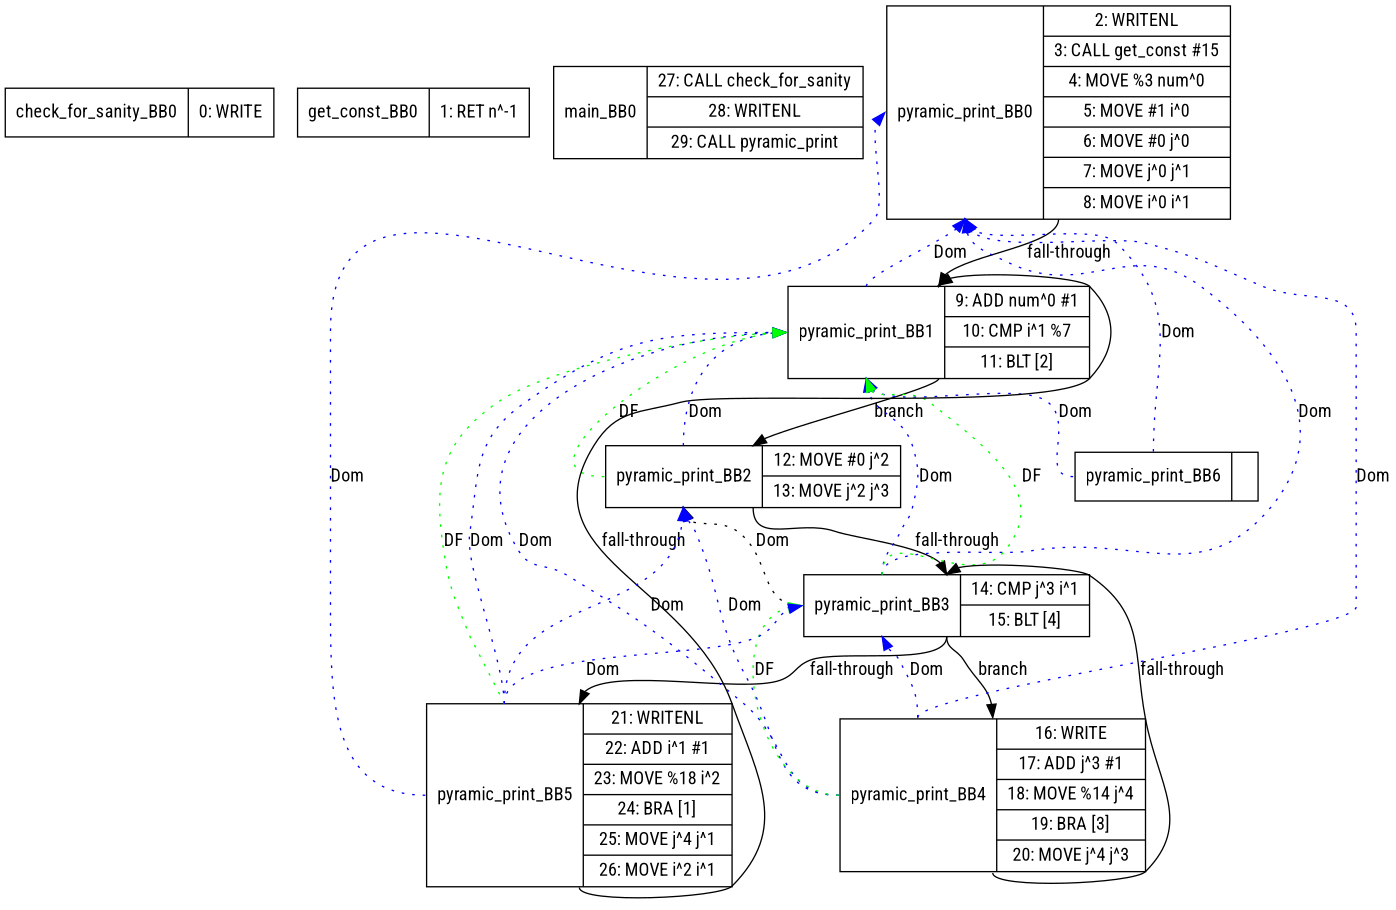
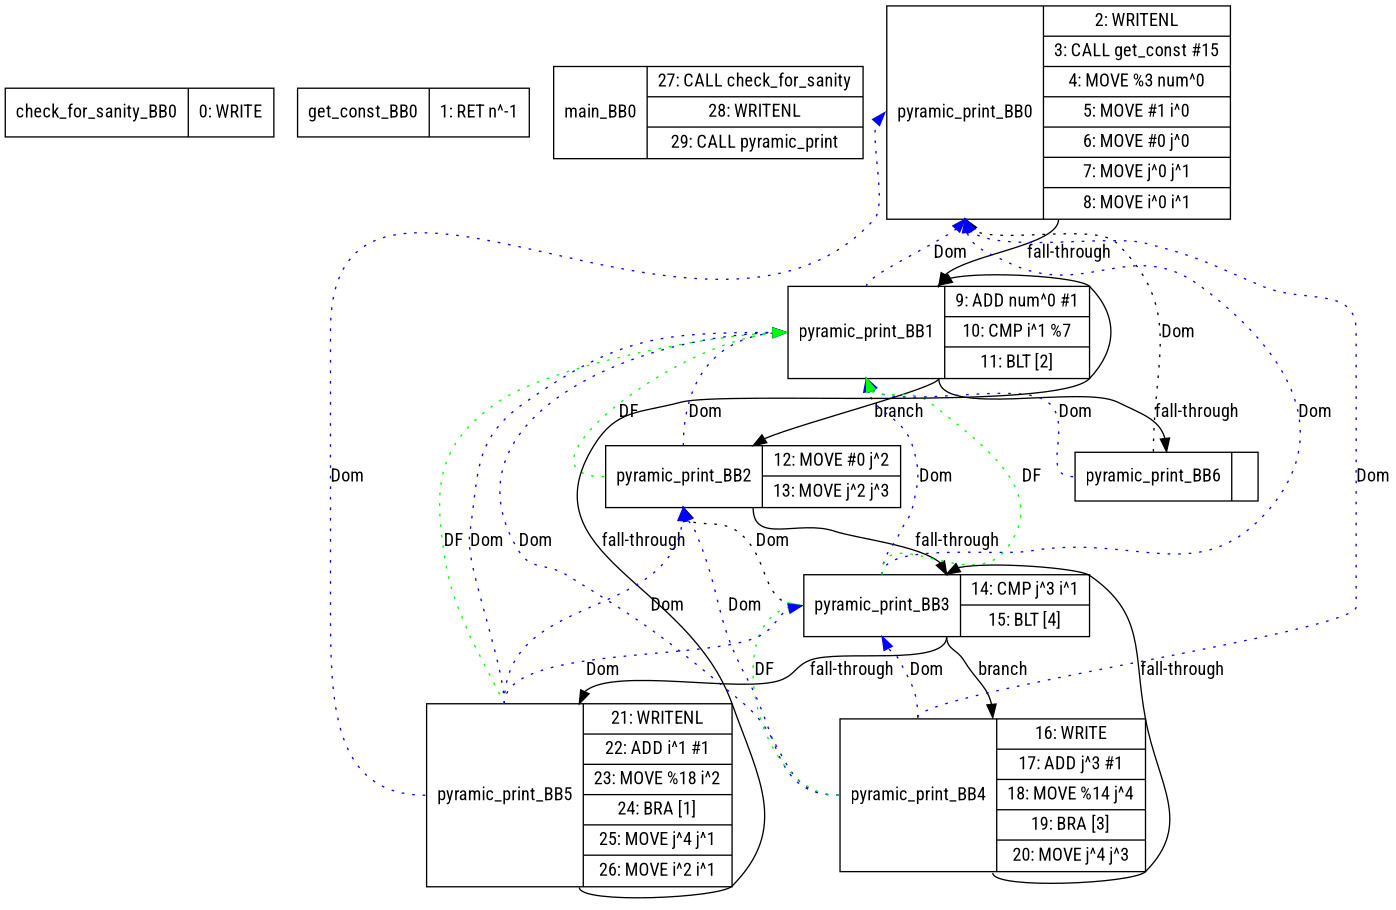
(1145, 280) -> (1145, 280)
none -> (1061, 397)
